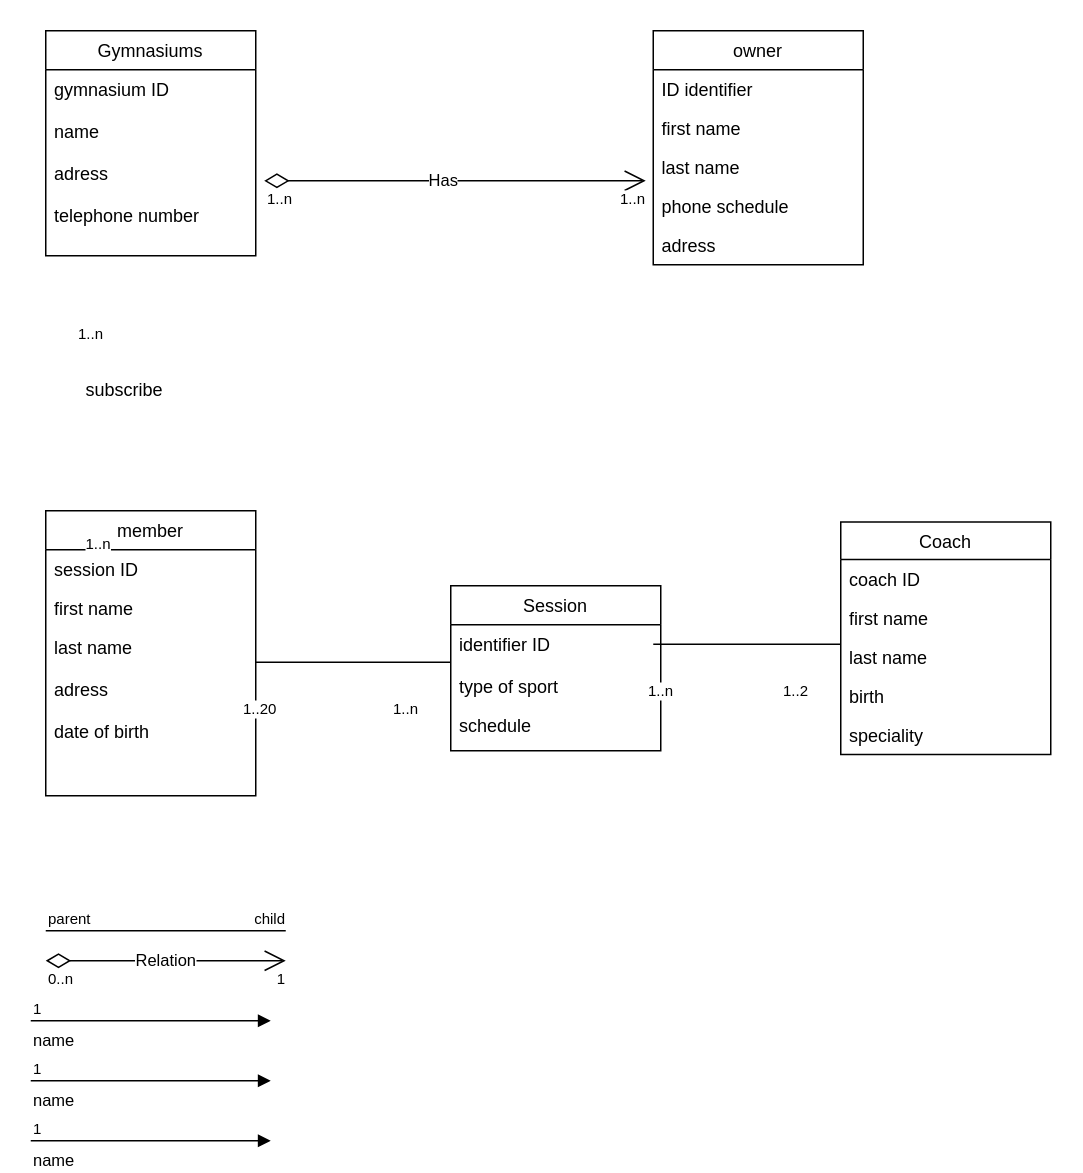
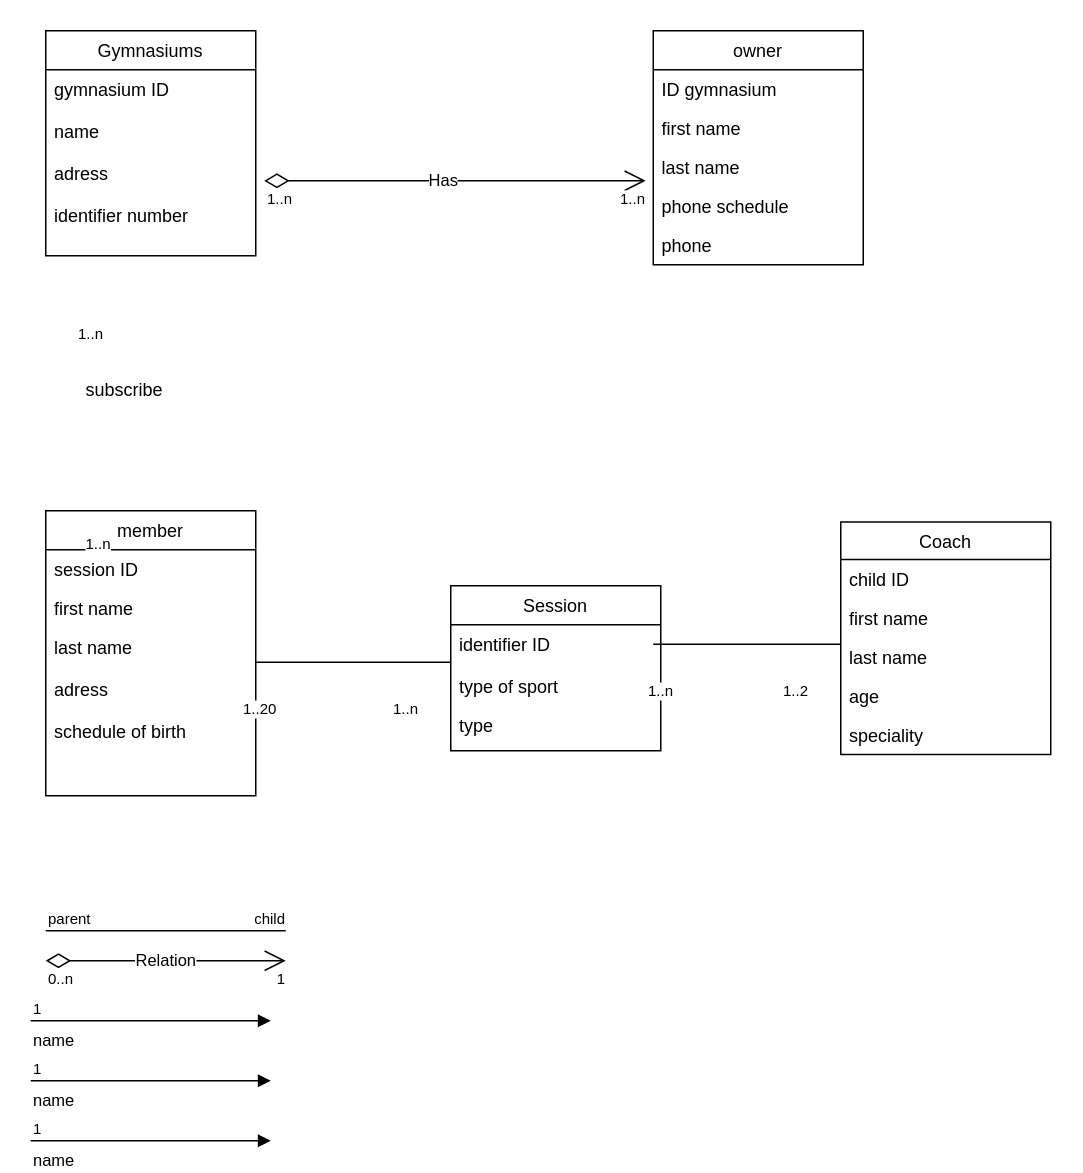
(110, 90) -> (110, 90)
(718, 90) -> (717, 90)
(692, 246) -> (687, 246)
(887, 580) -> (882, 580)
(95, 648) -> (95, 648)
(872, 697) -> (864, 697)
(497, 726) -> (479, 726)
